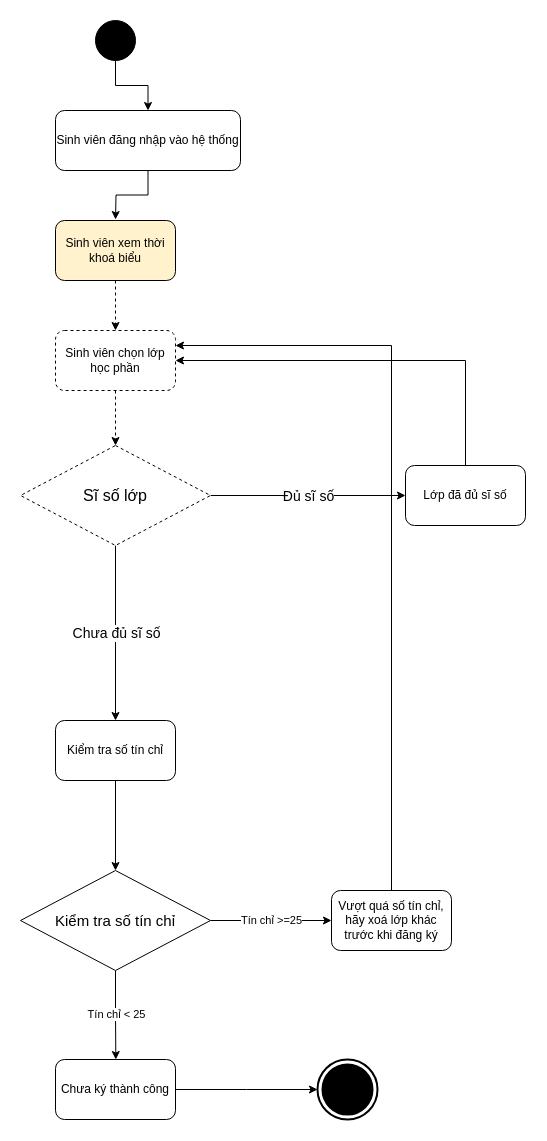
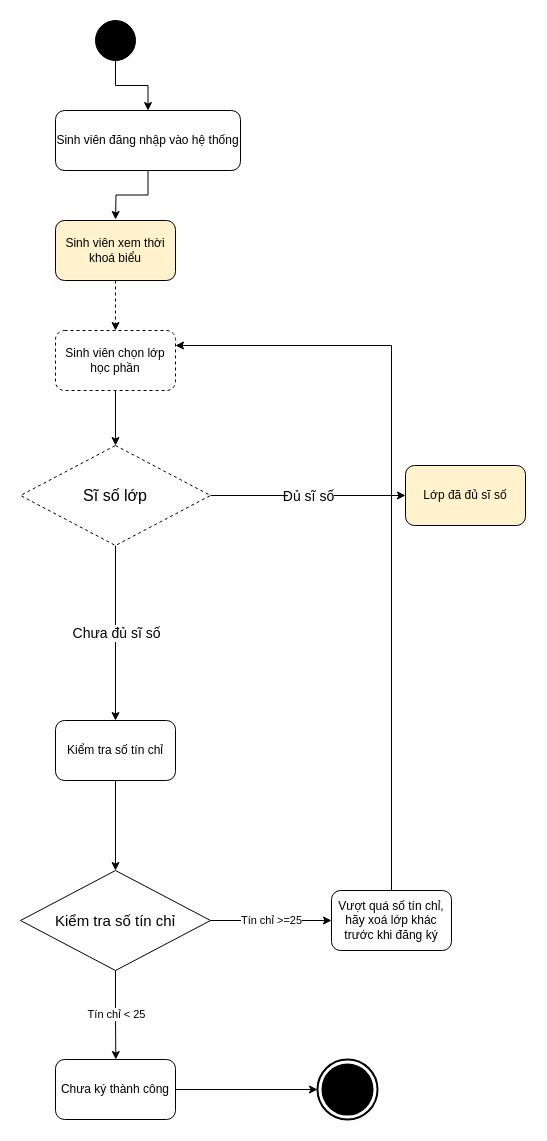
(376, 361) -> none
(116, 415) -> (116, 415)
(466, 496) -> (466, 496)
